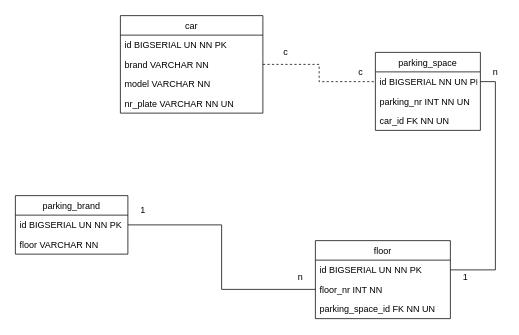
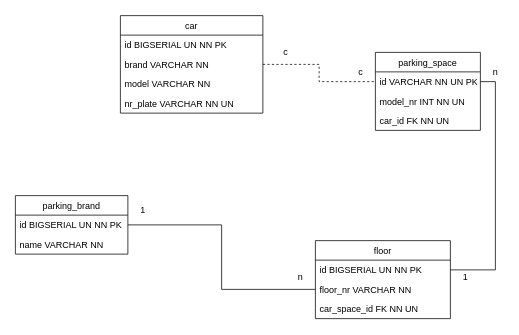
(427, 82) -> (422, 82)
(425, 101) -> (420, 101)
(56, 245) -> (55, 245)
(354, 290) -> (364, 290)
(377, 309) -> (368, 309)
